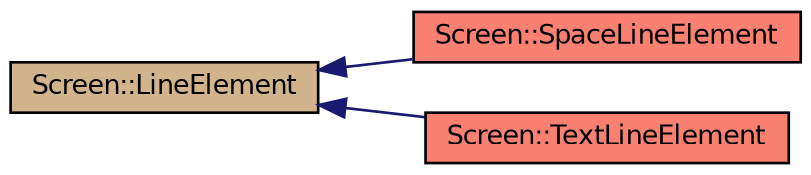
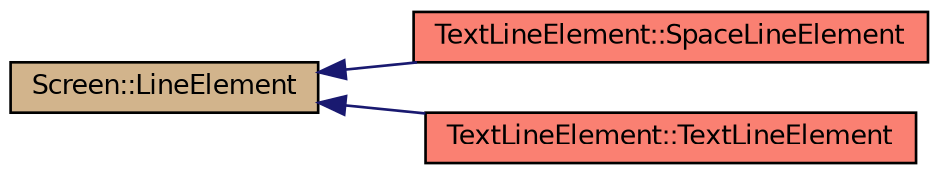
(607, 37) -> (671, 37)
(607, 138) -> (671, 138)
